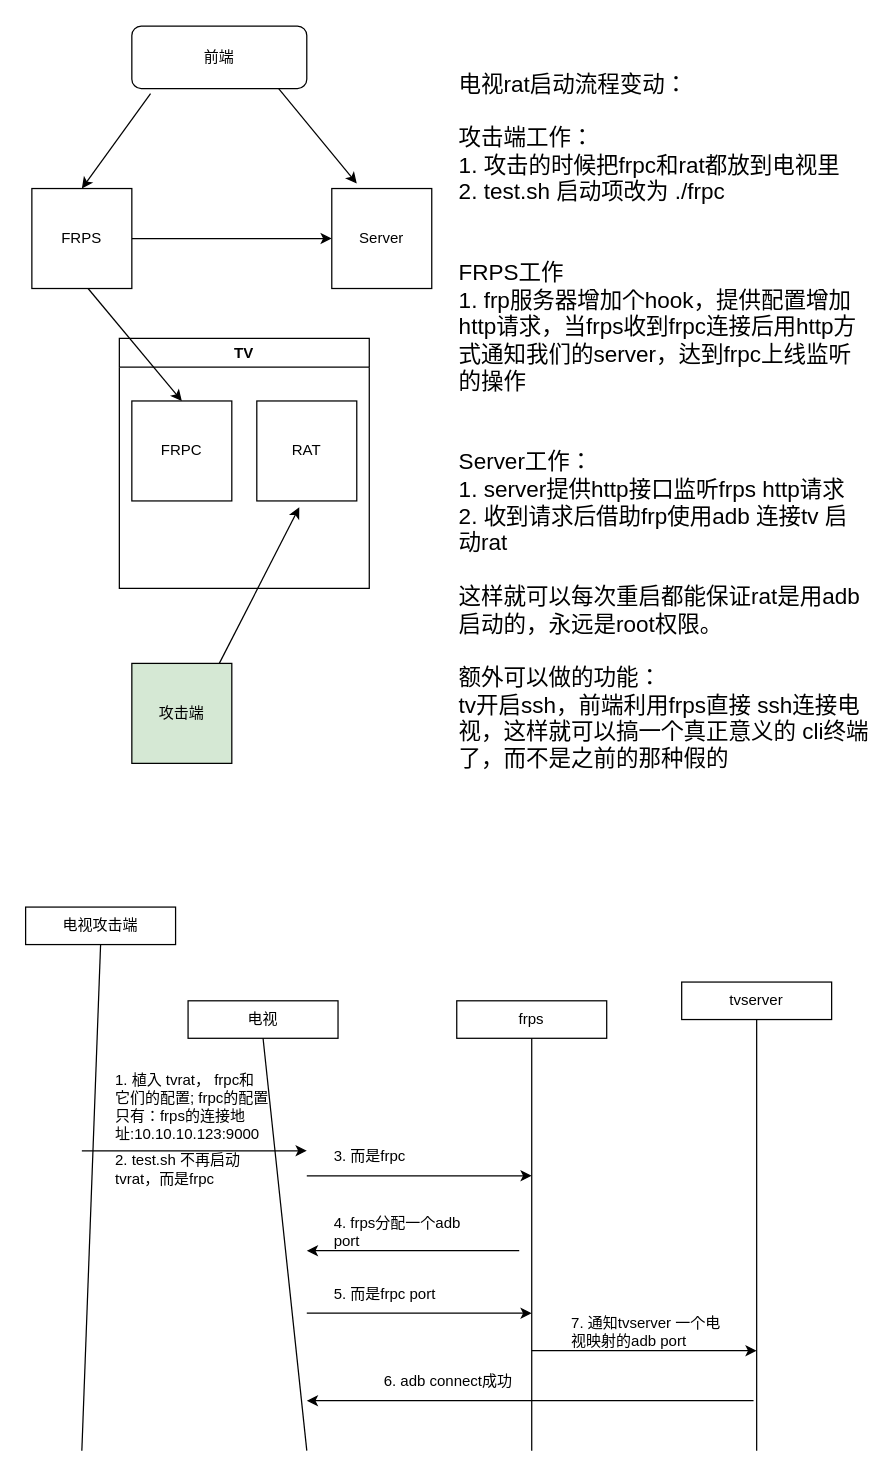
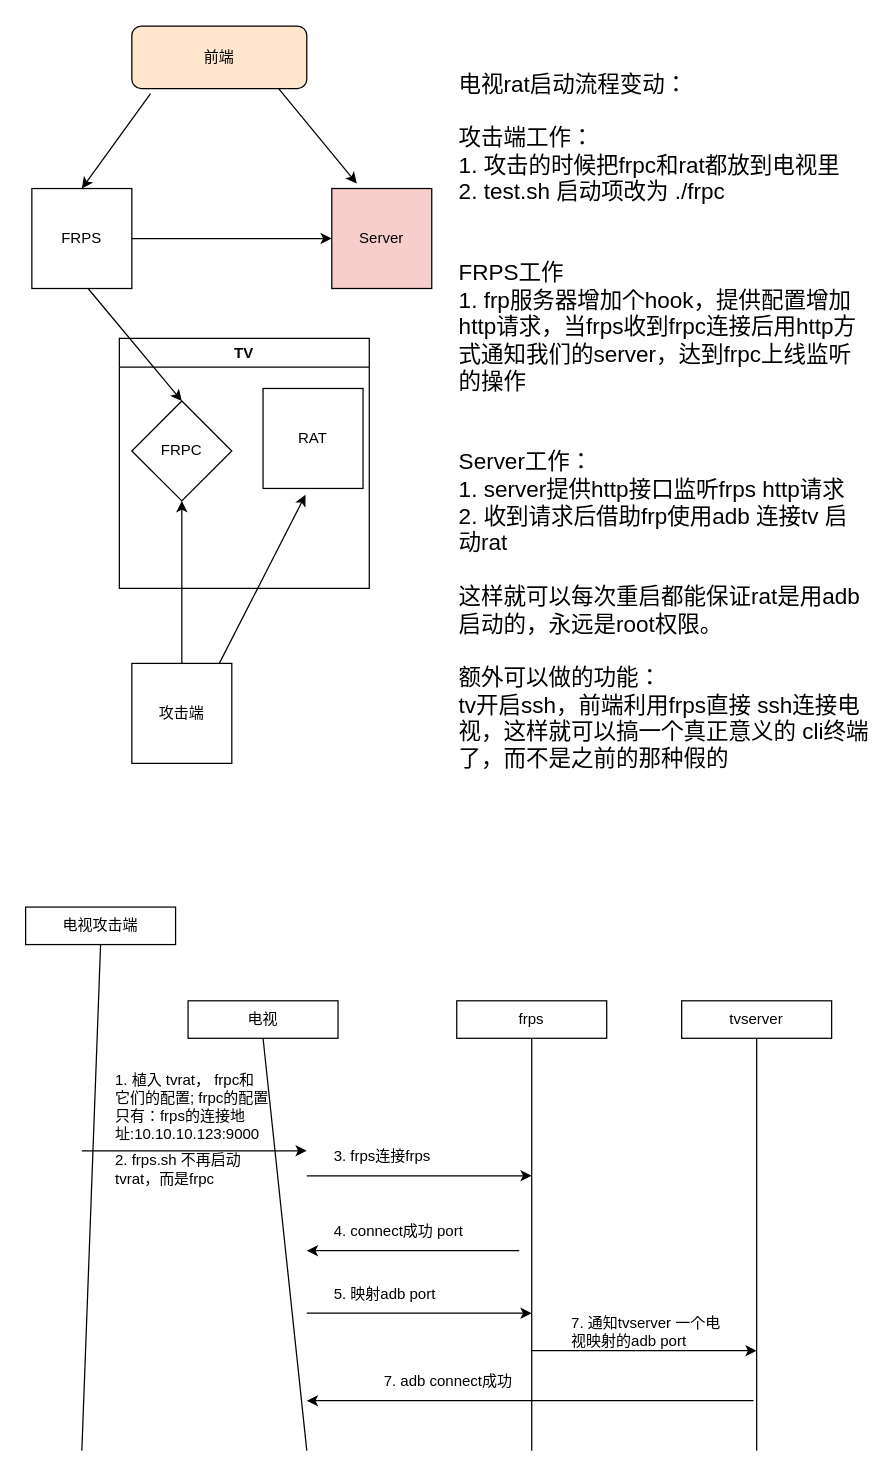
(219, 57) -> (219, 57)
(382, 238) -> (382, 238)
(182, 451) -> (182, 451)
(307, 451) -> (313, 438)
none -> (182, 586)
(182, 713) -> (182, 713)
(757, 1001) -> (757, 1019)
(375, 1157) -> (392, 1157)
(193, 1169) -> (193, 1169)
(411, 1232) -> (407, 1232)
(394, 1294) -> (390, 1294)
(452, 1382) -> (452, 1382)
